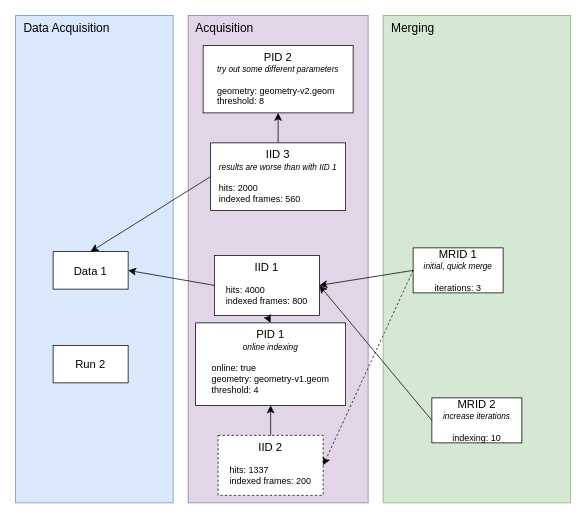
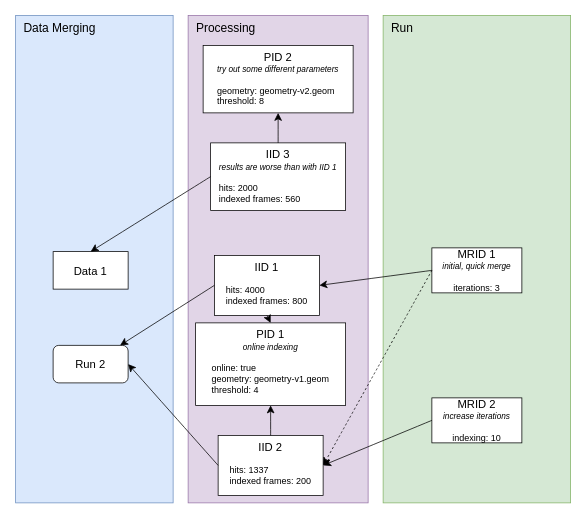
(64, 28) -> (54, 28)
(222, 28) -> (221, 28)
(406, 28) -> (394, 28)
(458, 270) -> (477, 270)
(174, 278) -> (169, 314)
(377, 355) -> none
(90, 364) -> (90, 364)
none -> (174, 416)
none -> (379, 442)
(270, 465) -> (270, 465)
